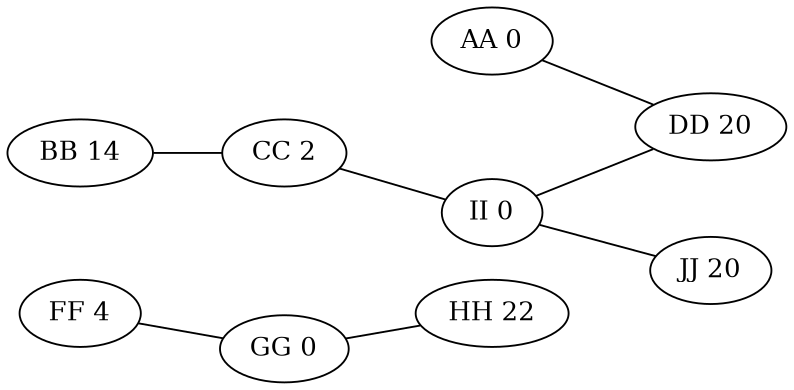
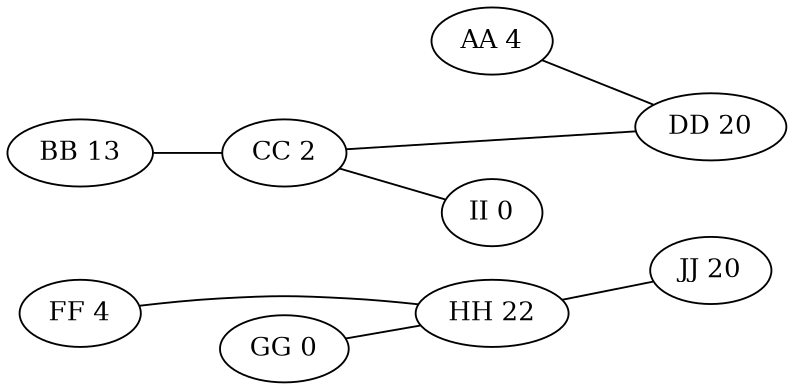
(492, 41) -> (492, 41)
(80, 153) -> (80, 153)
(595, 172) -> (491, 140)
(598, 241) -> (607, 291)
(181, 331) -> (279, 296)
